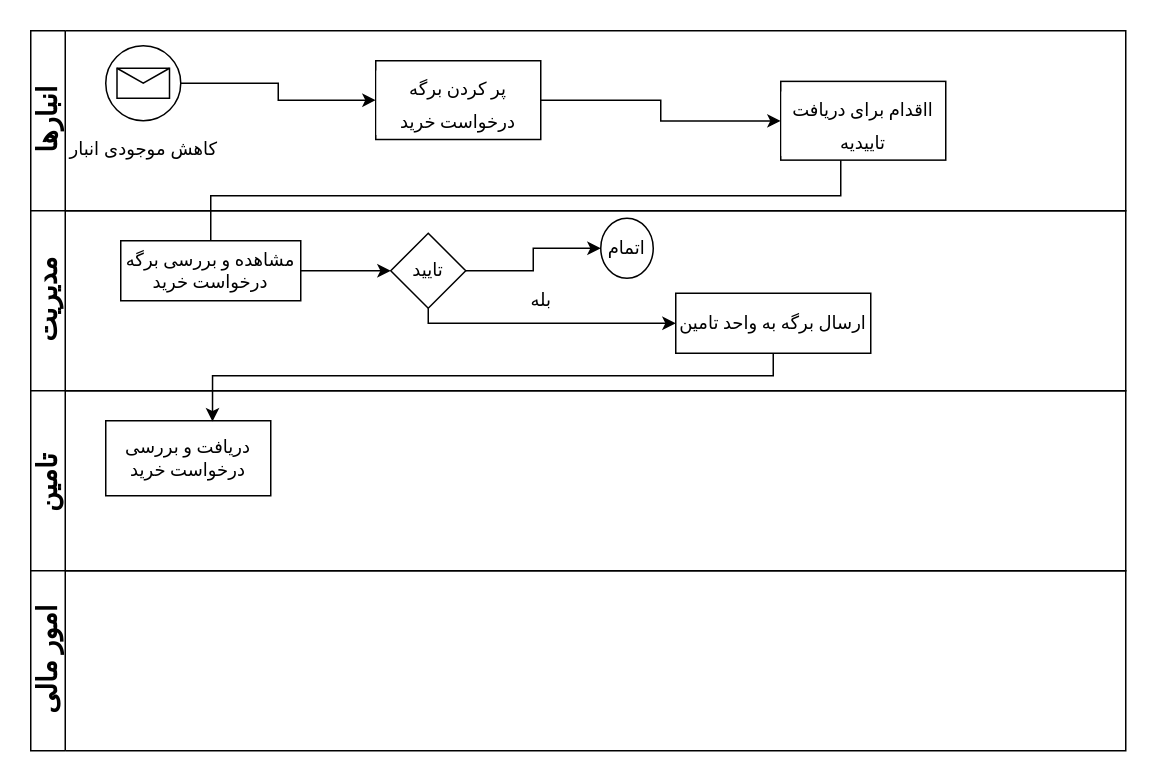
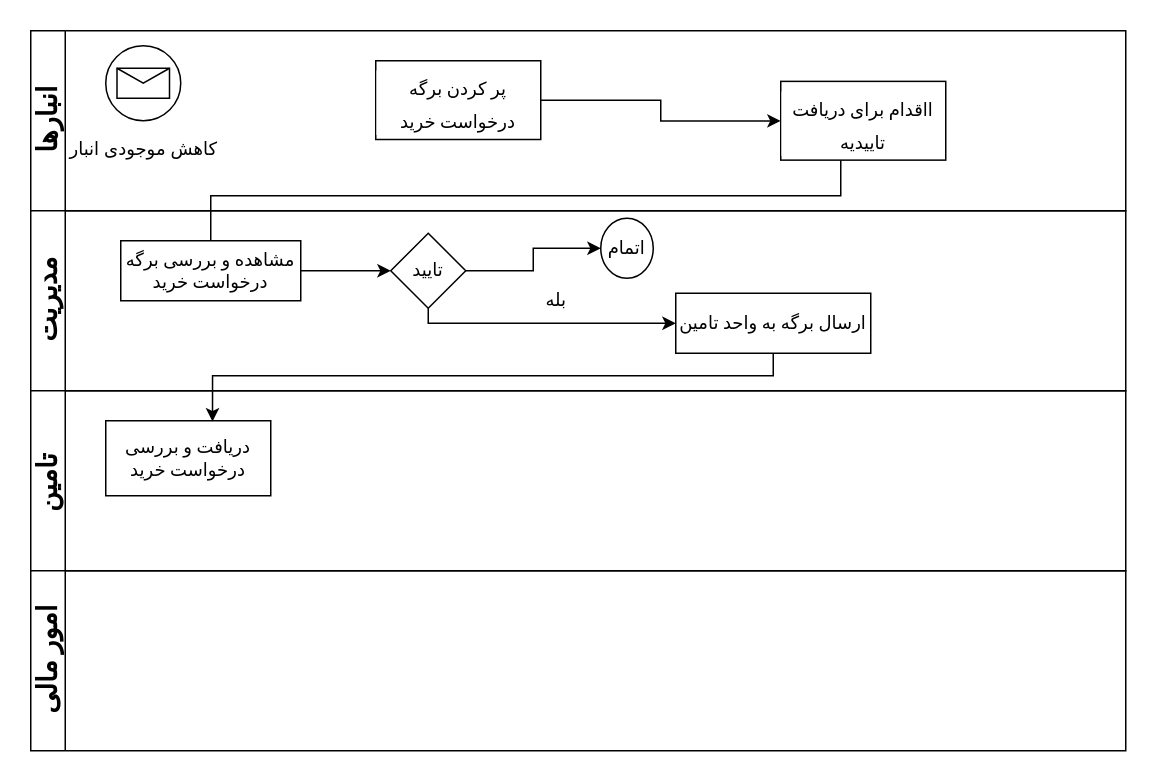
(278, 86) -> none
(541, 301) -> (556, 301)
